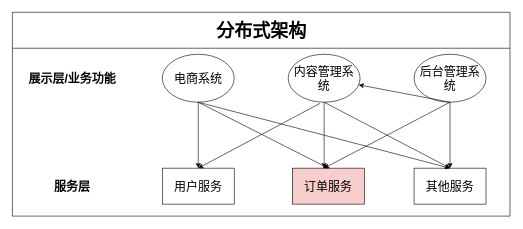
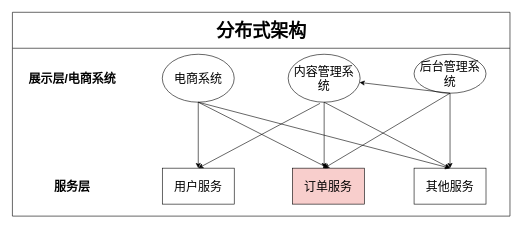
(72, 78) -> (72, 78)
(450, 78) -> (450, 74)
